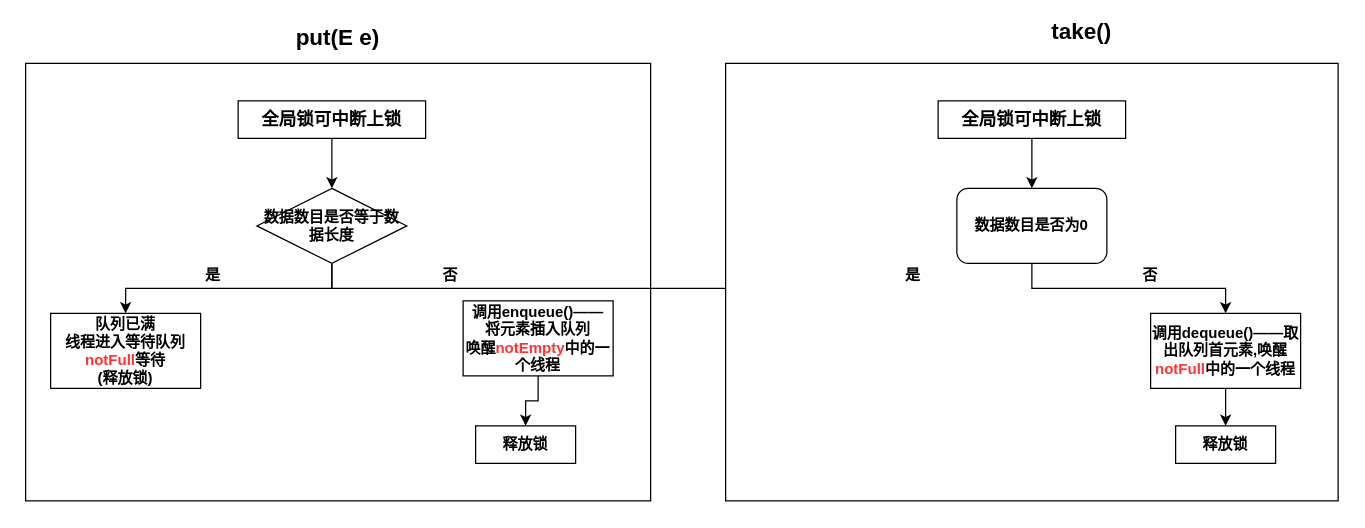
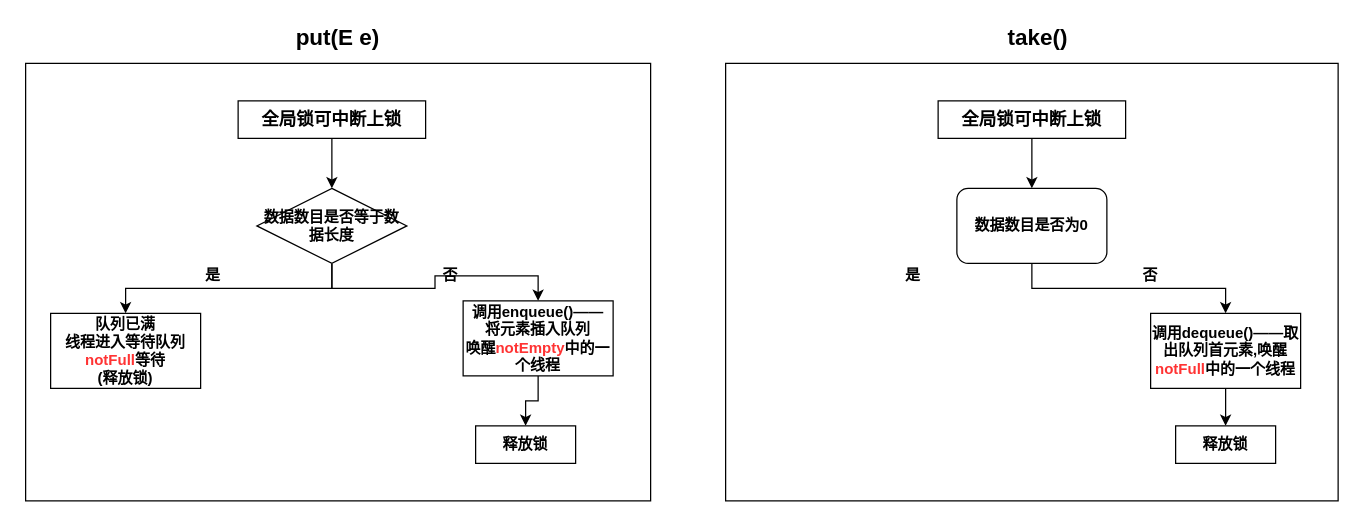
(1082, 32) -> (1038, 38)
(579, 288) -> (504, 276)
